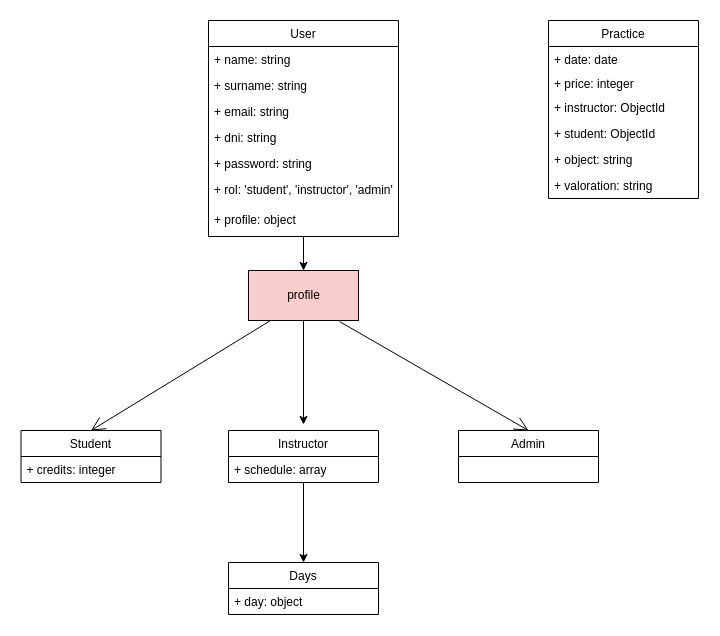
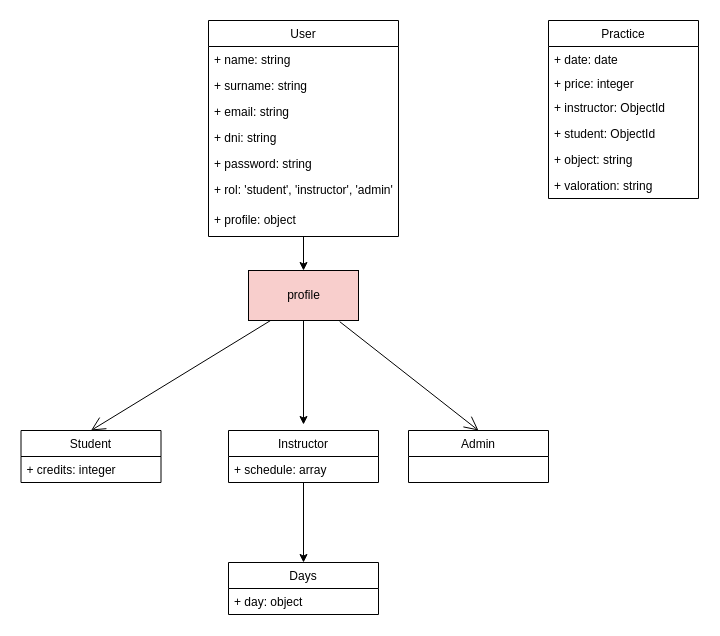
(529, 457) -> (479, 457)
